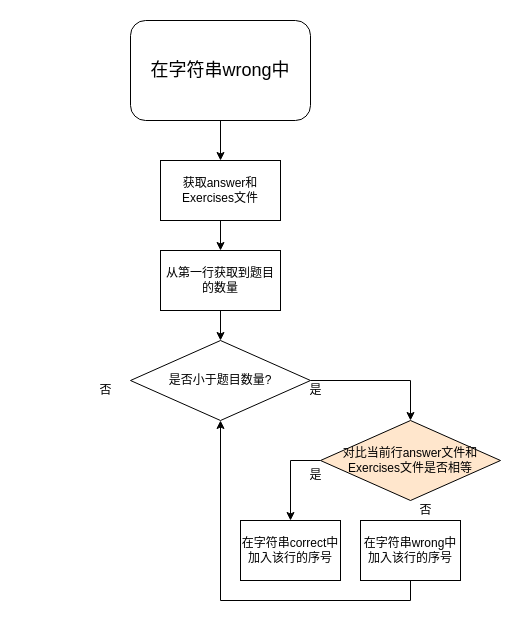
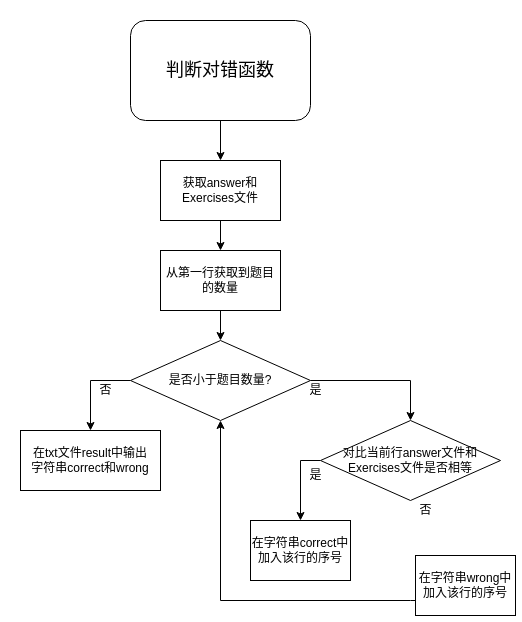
(221, 71) -> (221, 71)
none -> (91, 382)
none -> (91, 461)
(411, 461) -> (411, 461)
(291, 551) -> (301, 551)
(411, 551) -> (466, 586)
